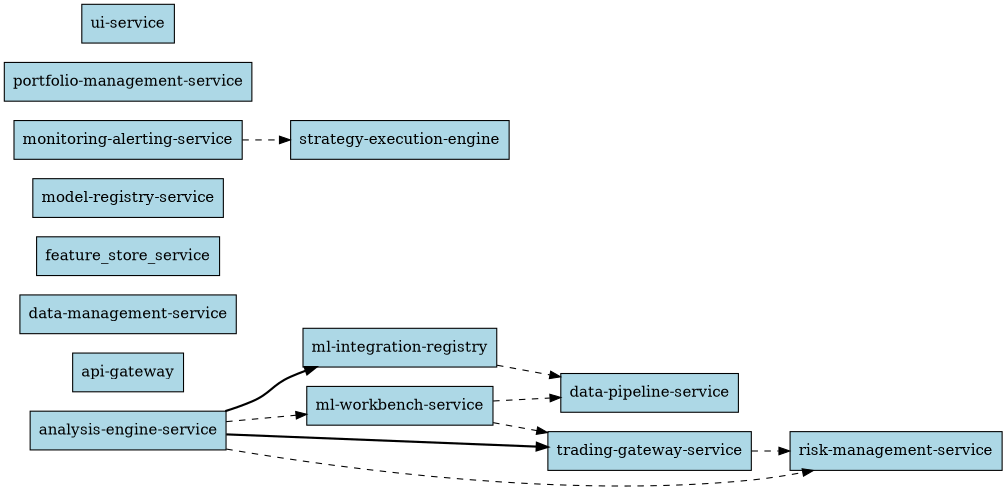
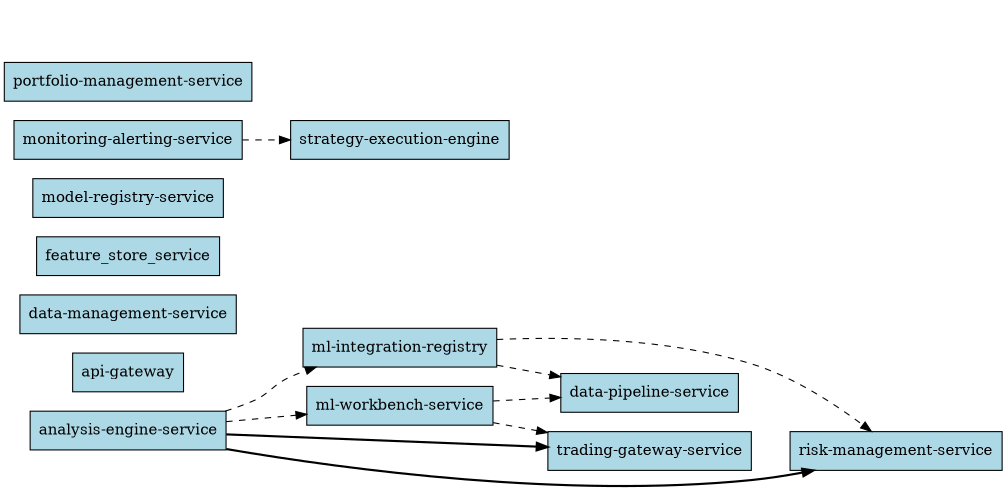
(128, 24) -> none
(267, 393) -> (267, 393)
(765, 451) -> (688, 349)
(514, 482) -> (514, 482)
